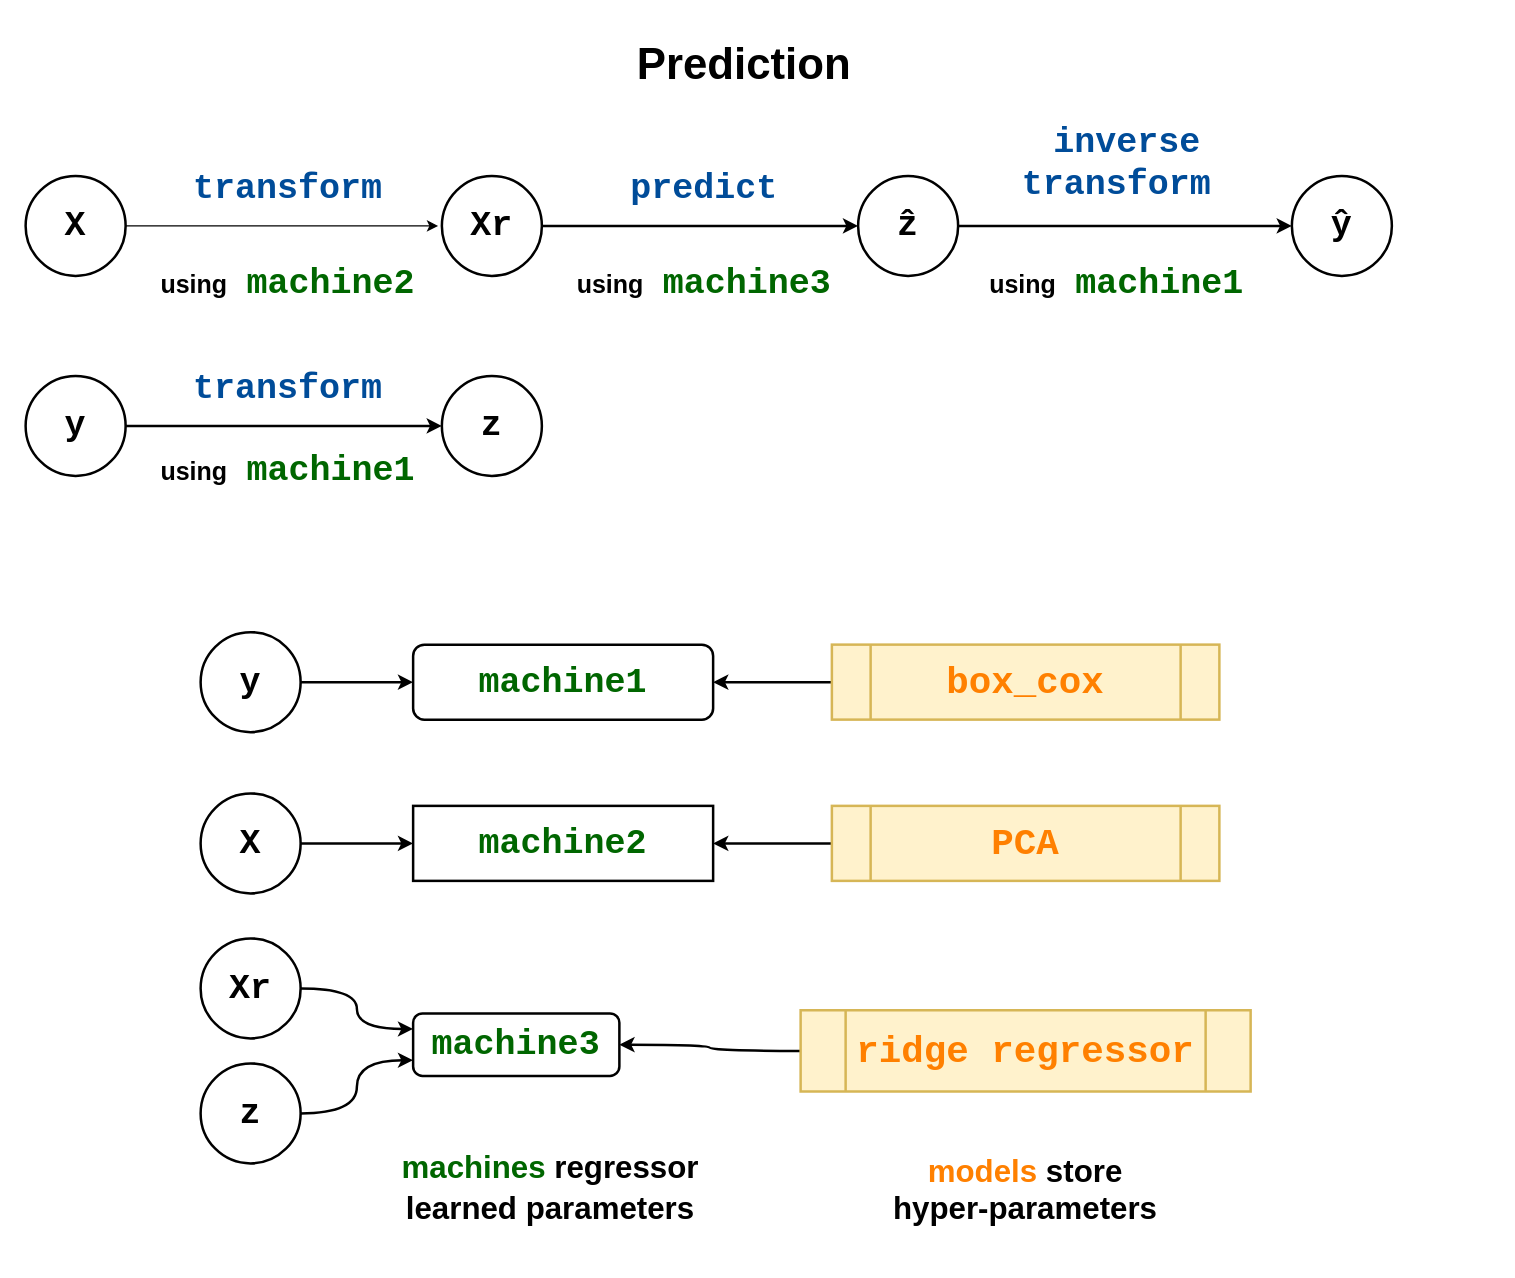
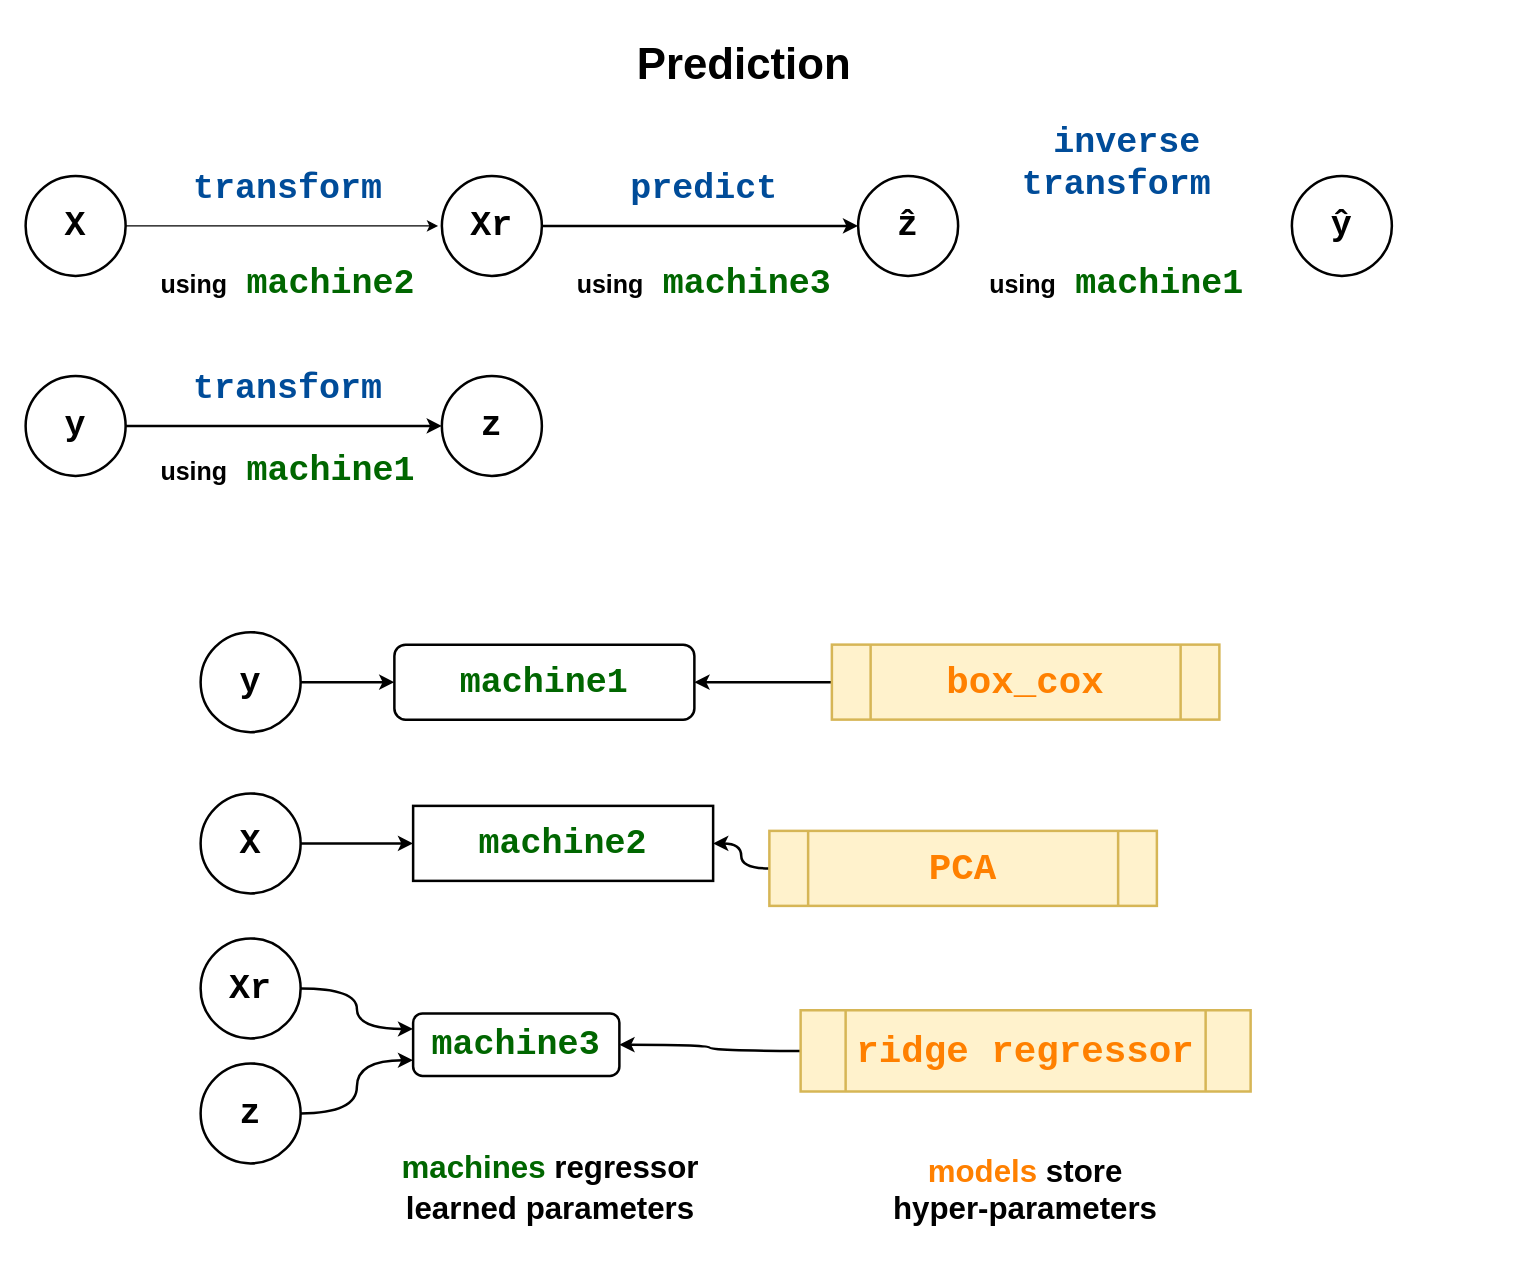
(1119, 226) -> none
(563, 682) -> (544, 682)
(1026, 843) -> (963, 868)
